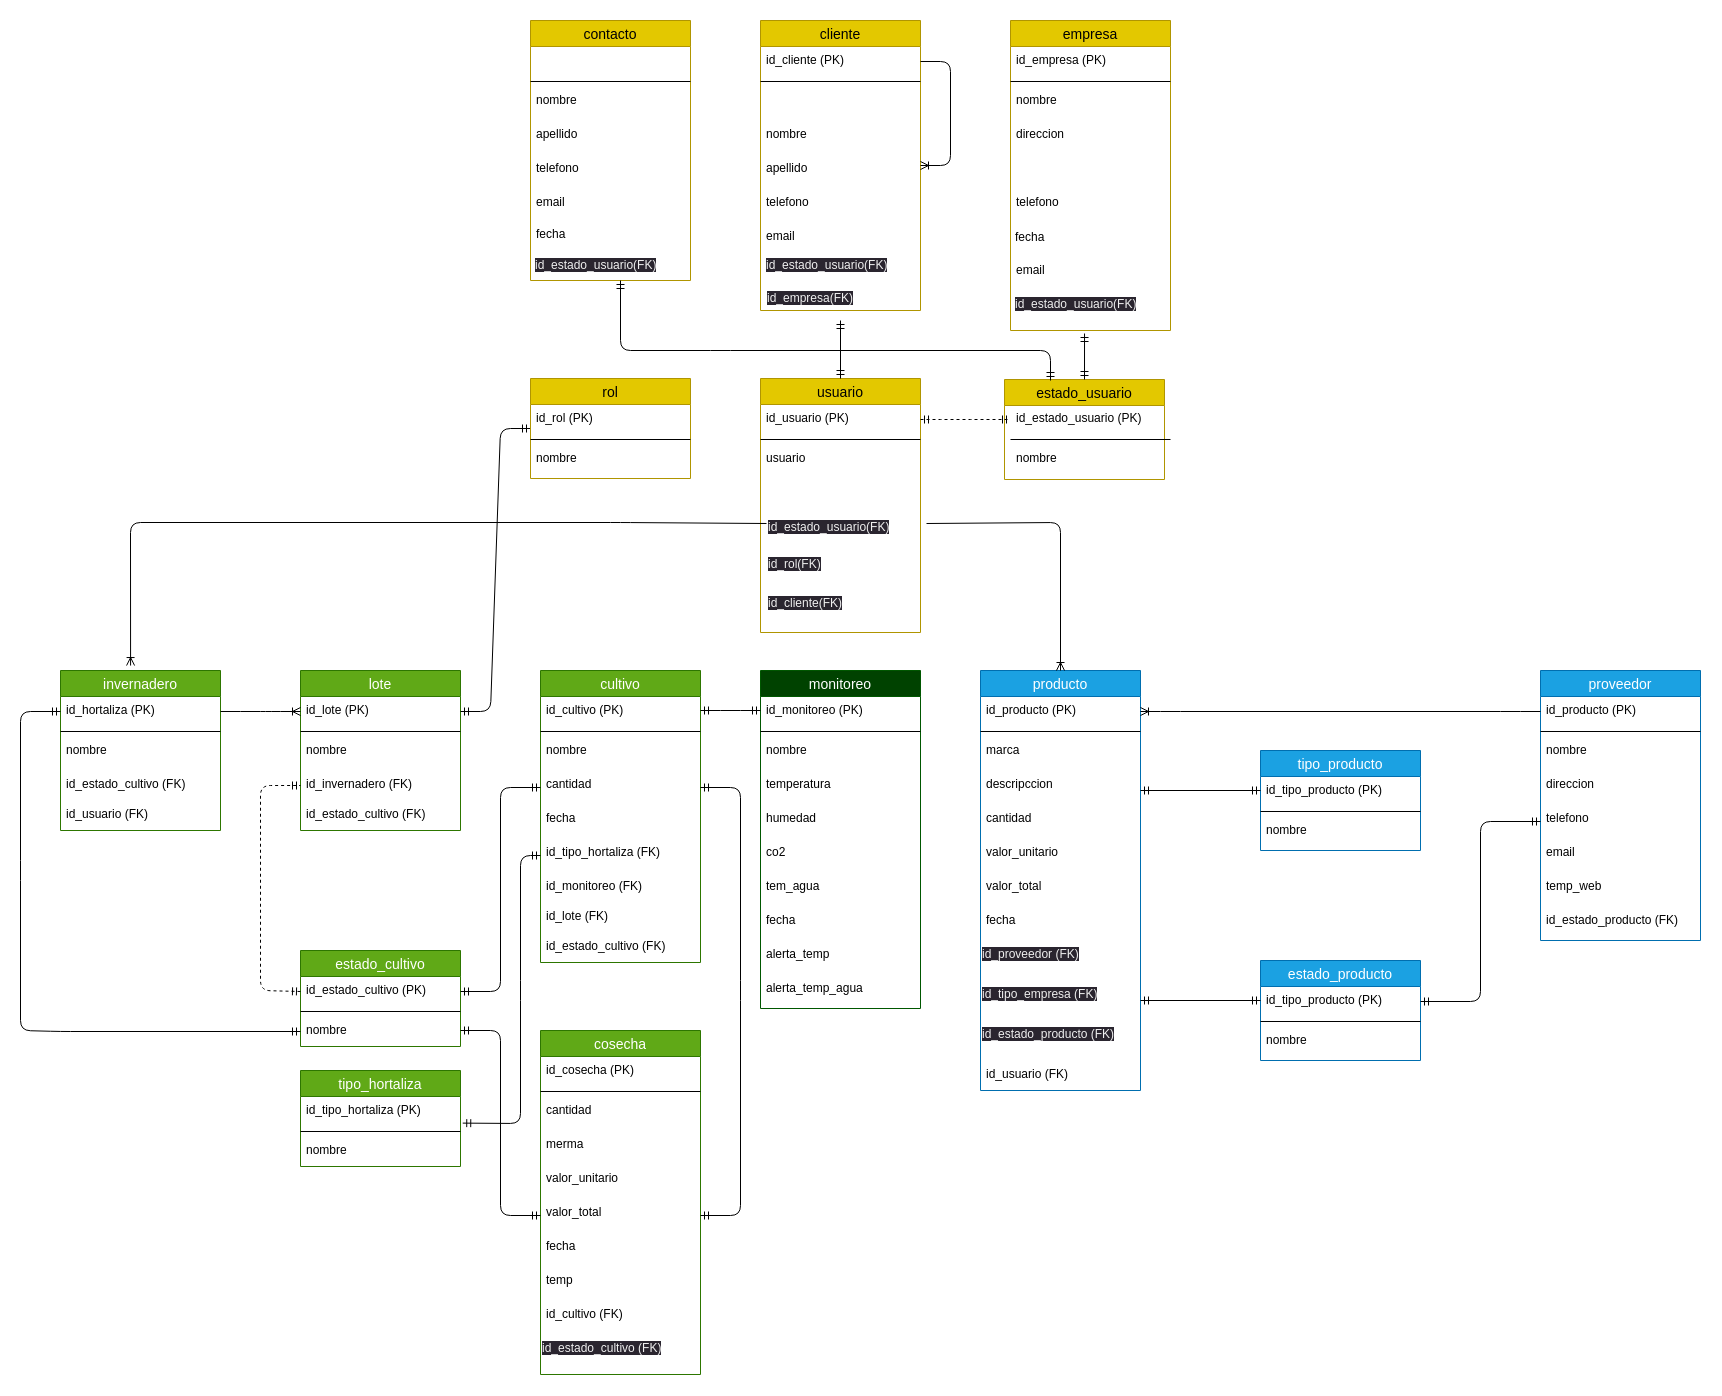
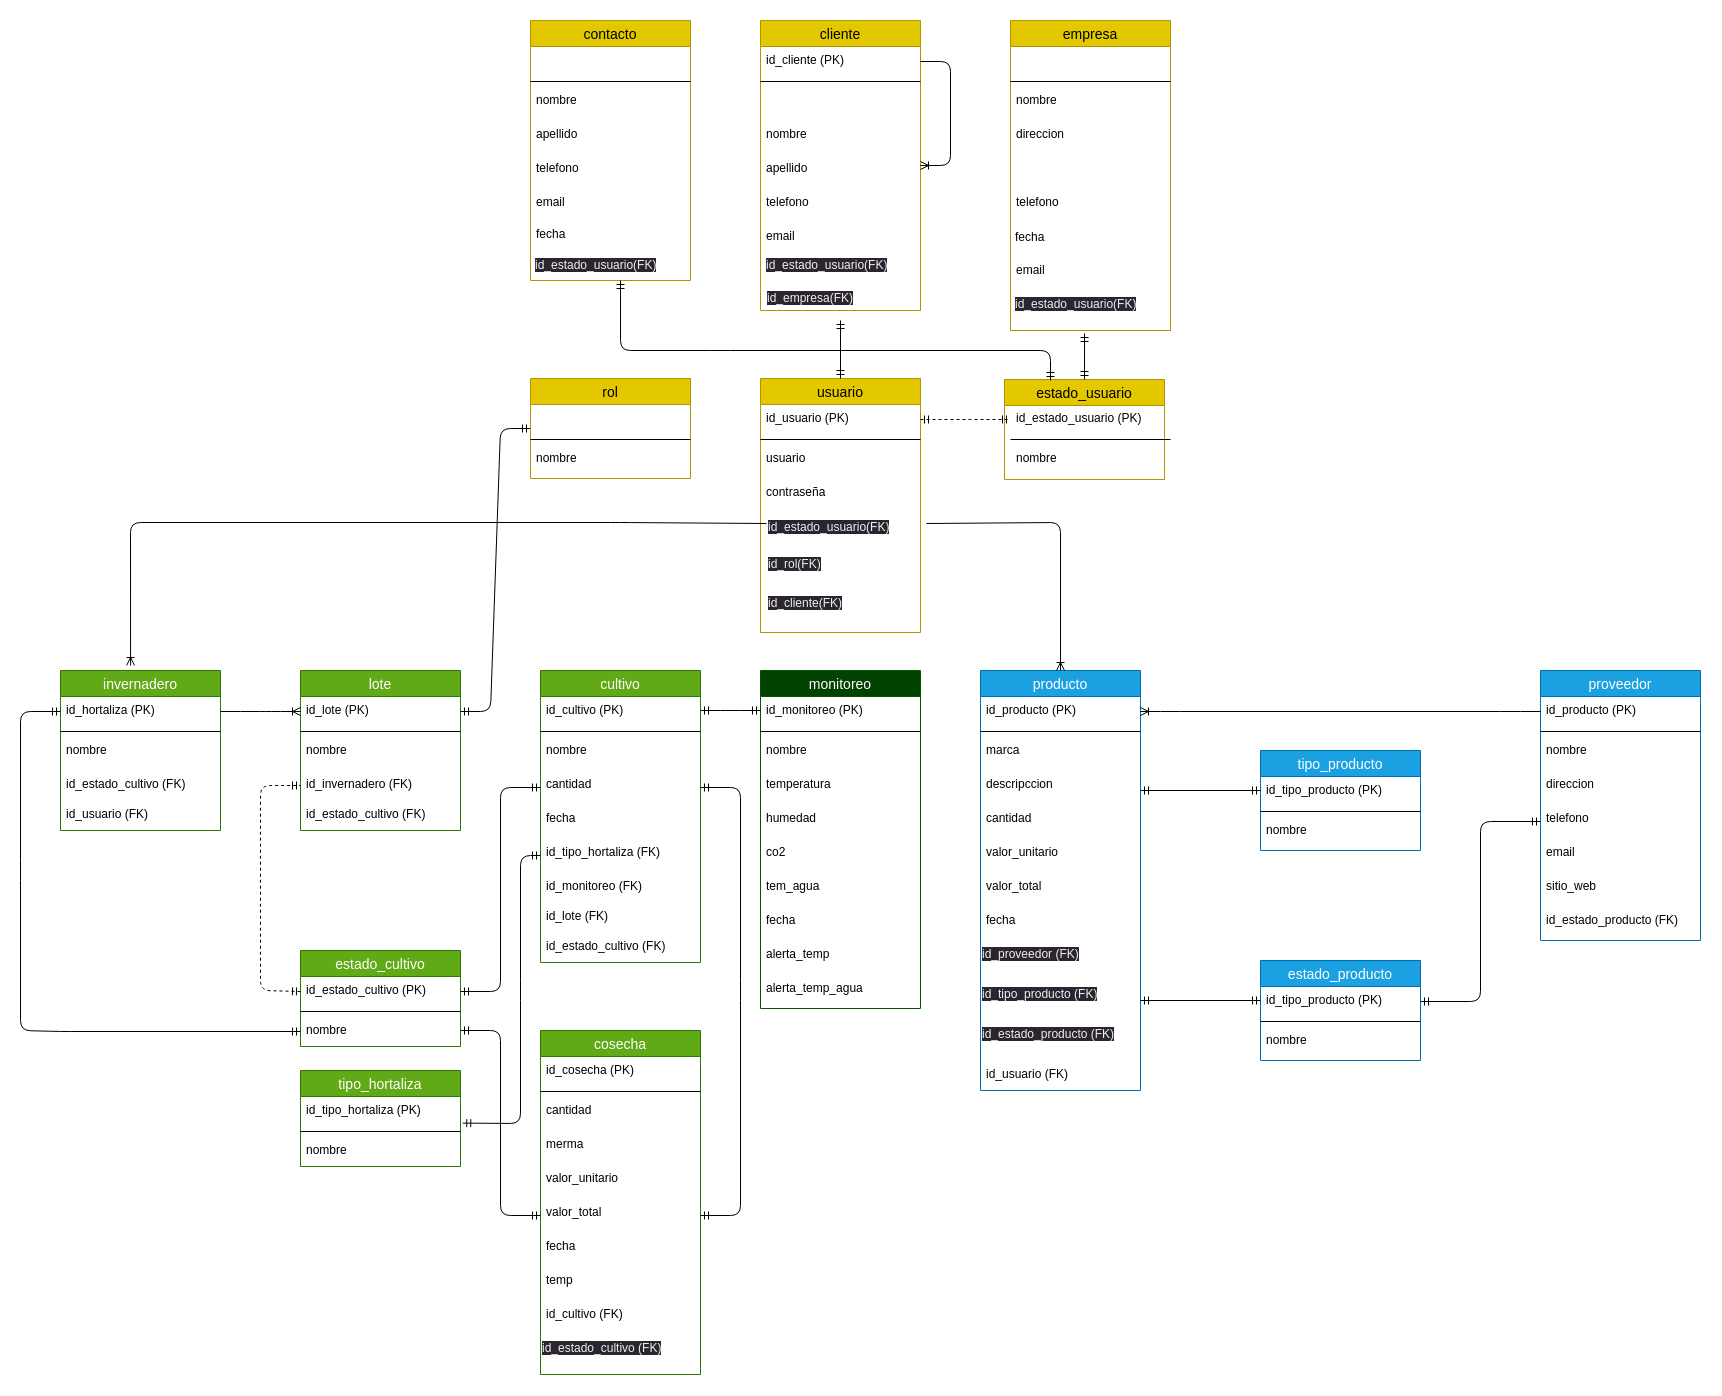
(1091, 62) -> none
(611, 420) -> none
none -> (841, 496)
(1573, 886) -> (1573, 886)
(1045, 995) -> (1048, 995)
